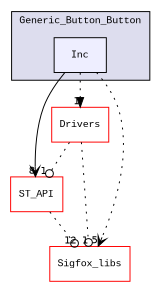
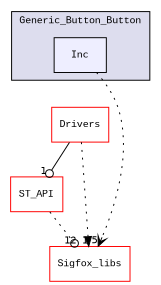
(80, 86) -> none
(41, 117) -> none
(61, 156) -> (61, 156)
(85, 189) -> (85, 189)
